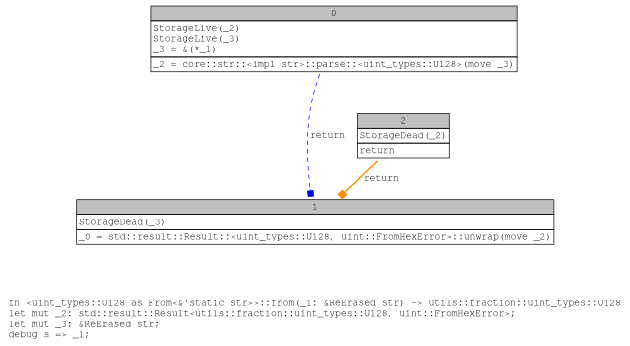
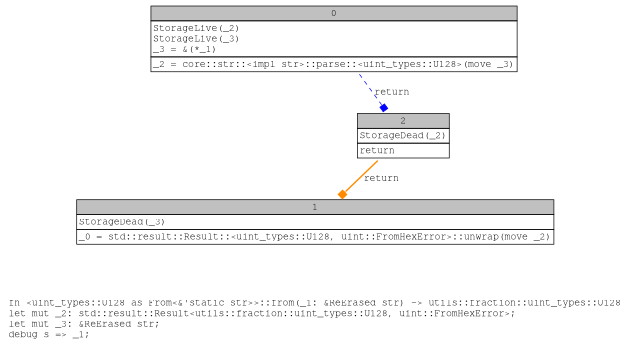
(308, 131) -> (370, 89)
